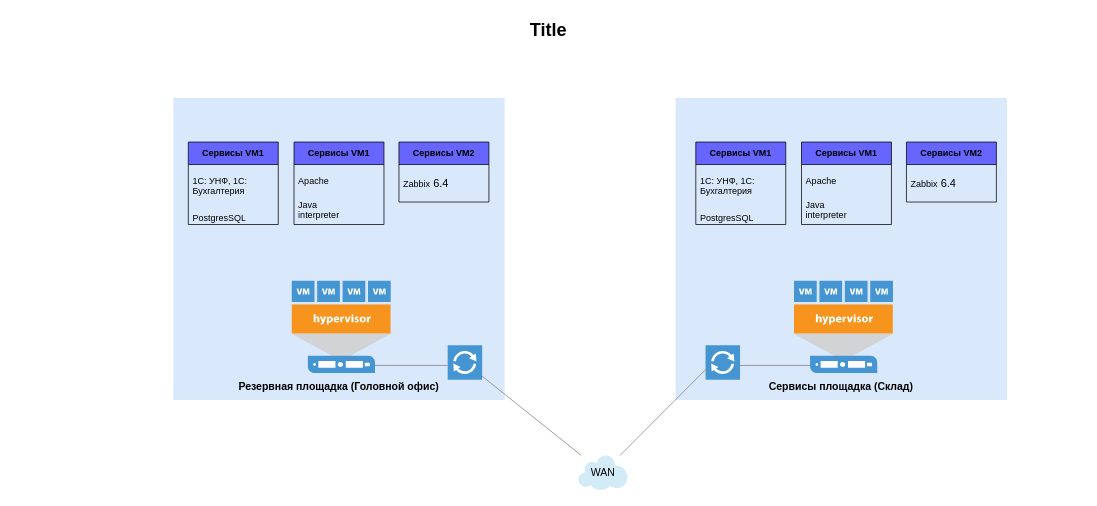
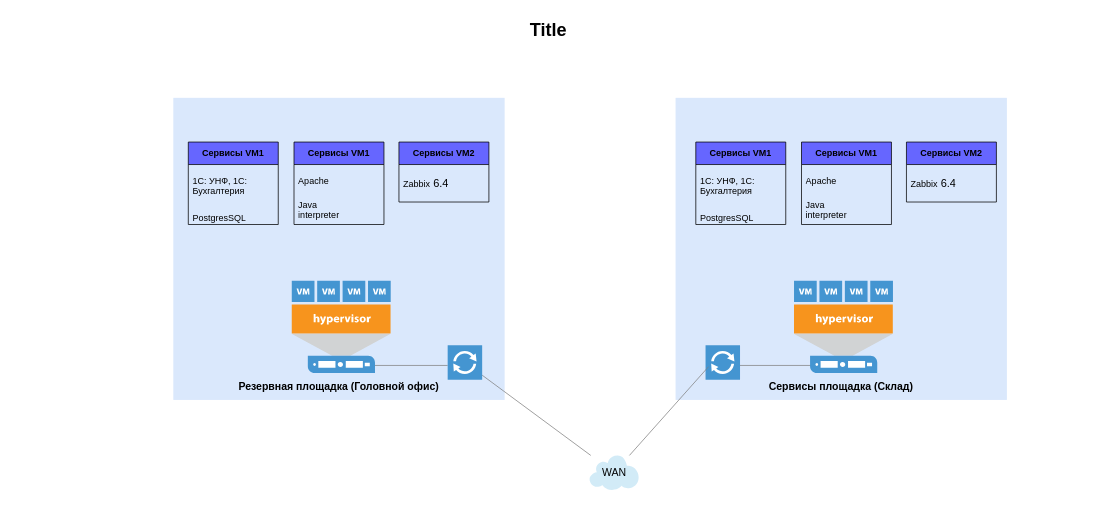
(603, 473) -> (614, 473)
